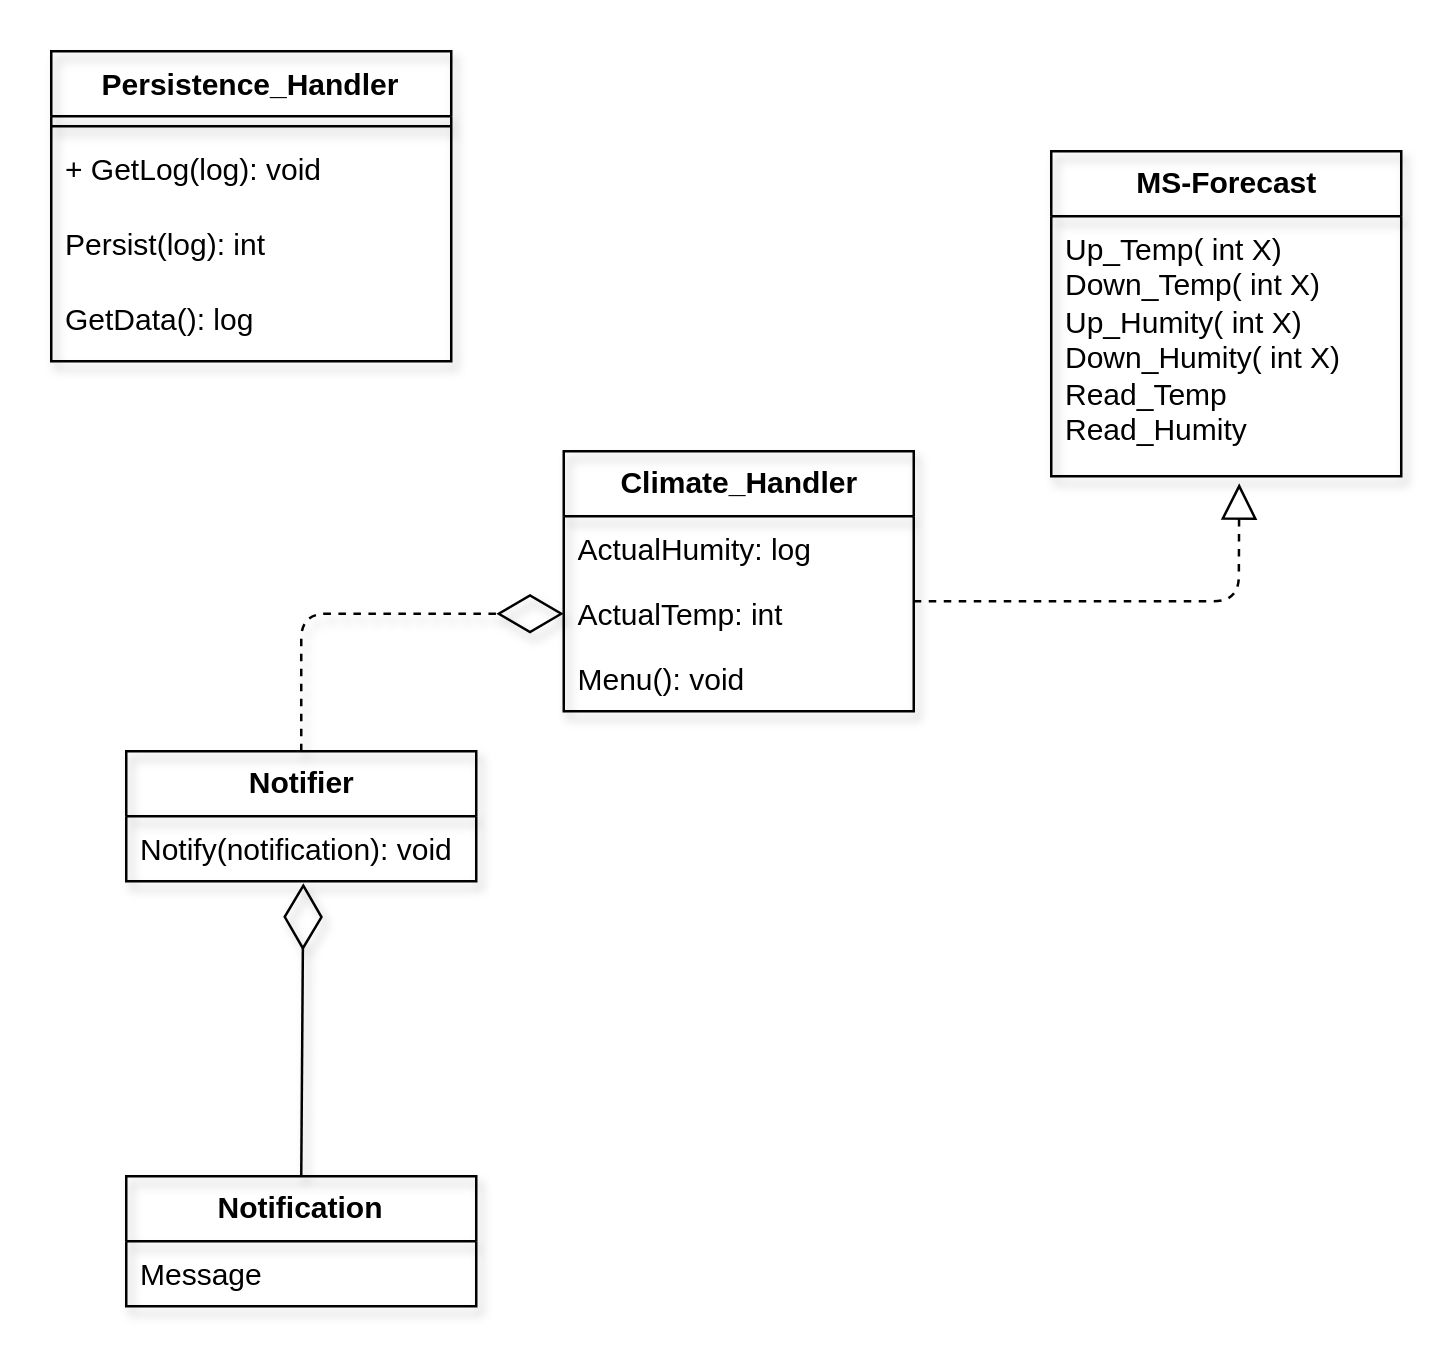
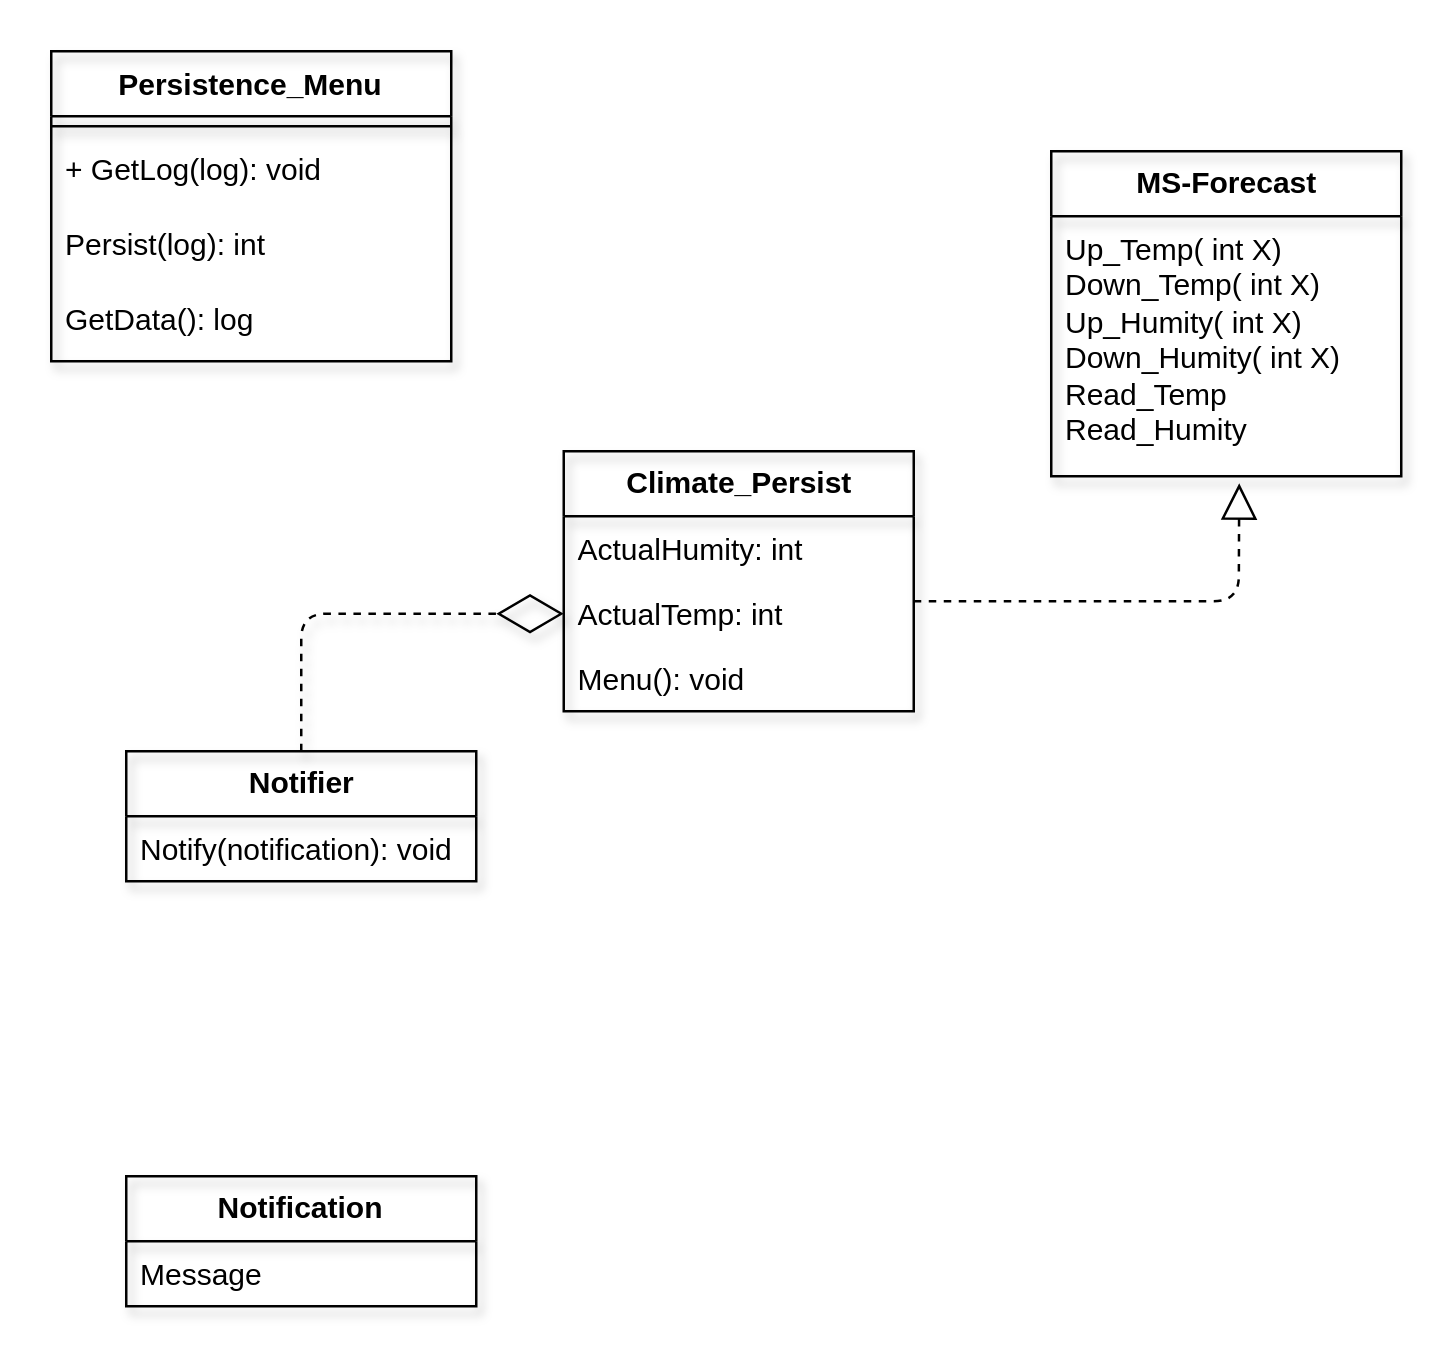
(251, 87) -> (251, 87)
(740, 484) -> (740, 484)
(702, 552) -> (702, 552)
(302, 1060) -> none
